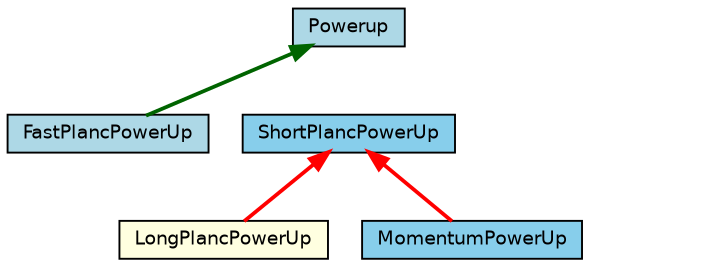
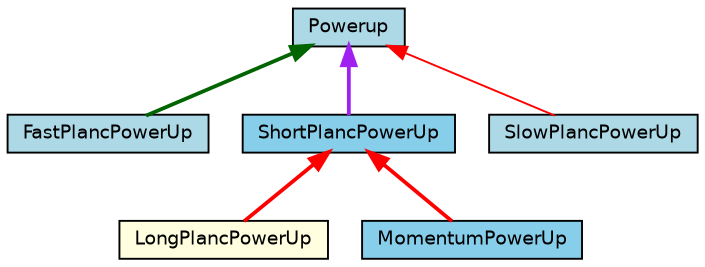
none -> (349, 90)
none -> (593, 134)
